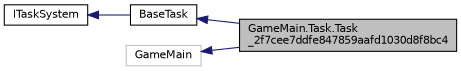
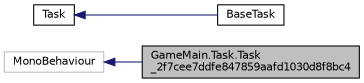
(46, 15) -> (54, 15)
(224, 22) -> none
(164, 56) -> (54, 62)
